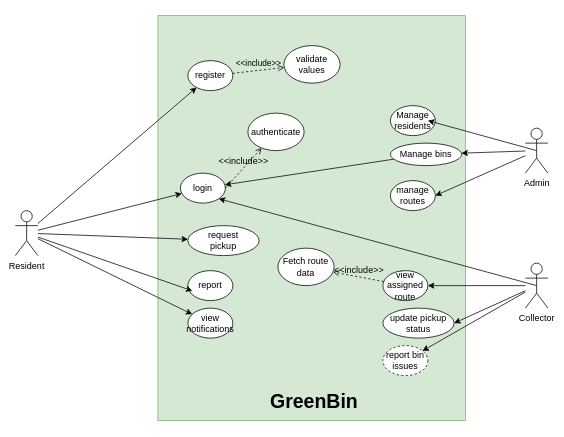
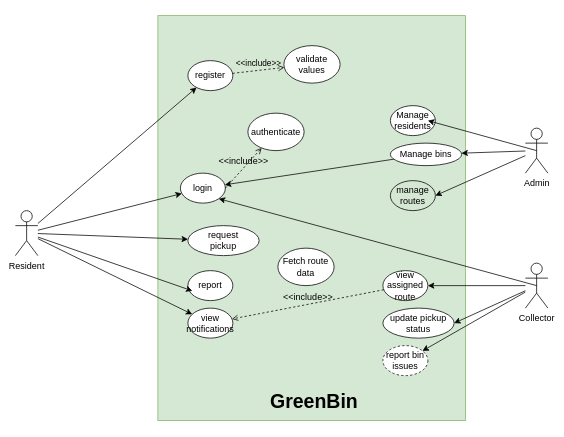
(413, 195) -> (413, 195)
(360, 277) -> (309, 304)
